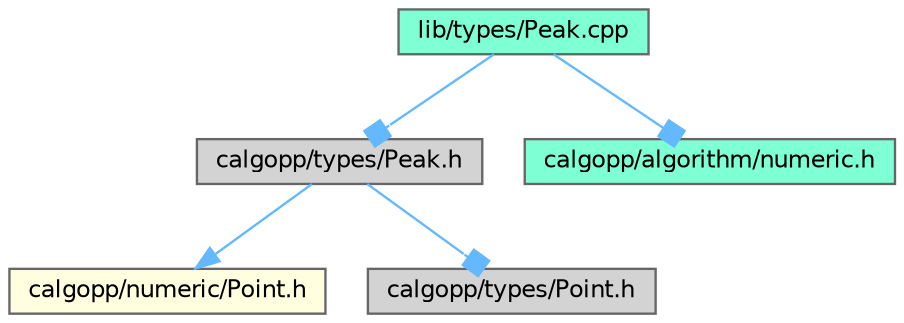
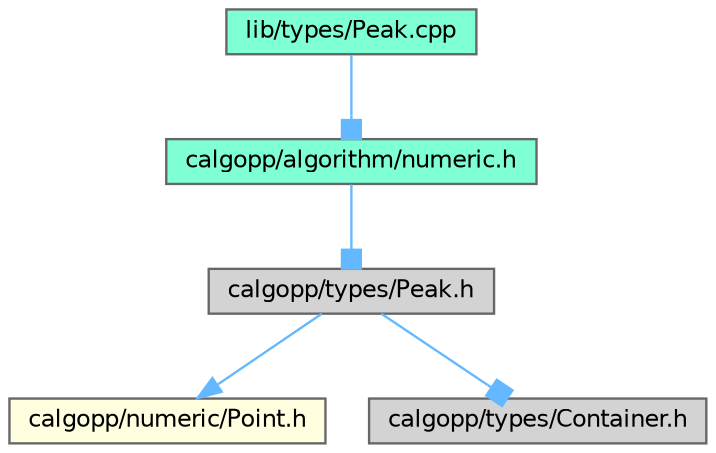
(442, 90) -> (351, 215)
(512, 291) -> (538, 421)
